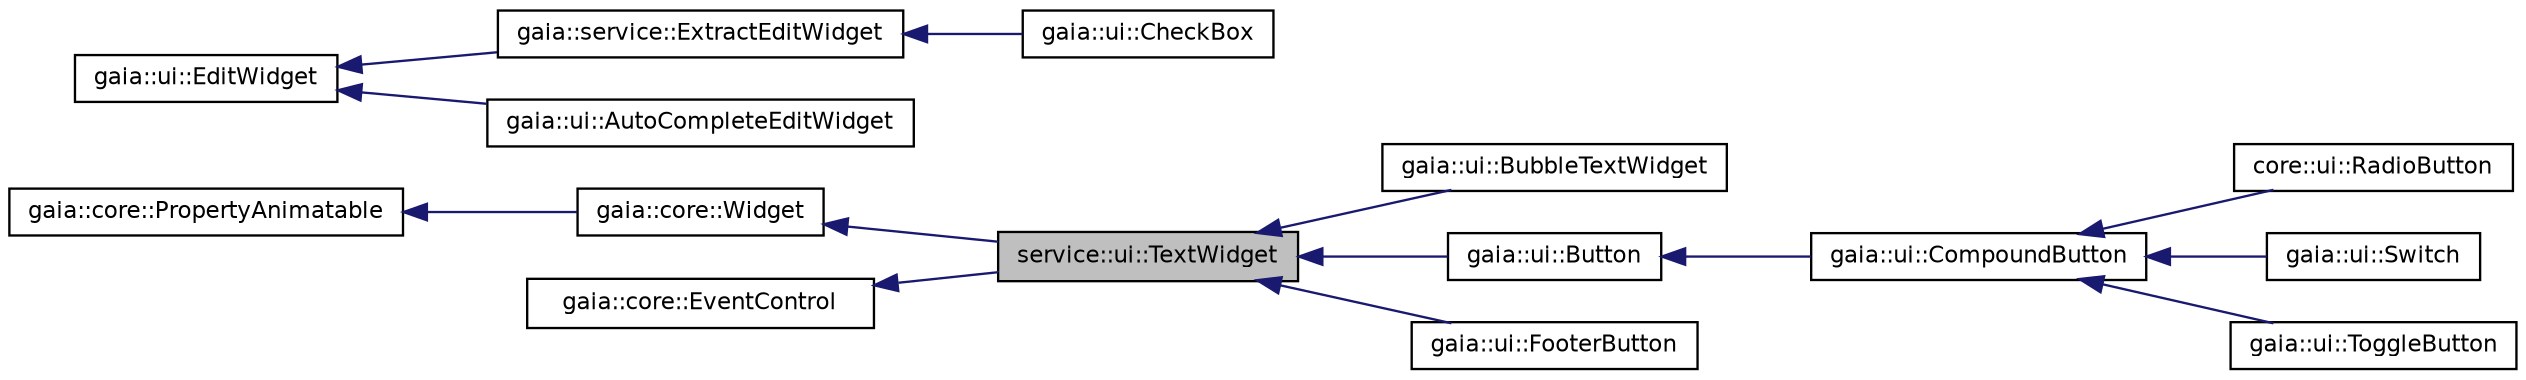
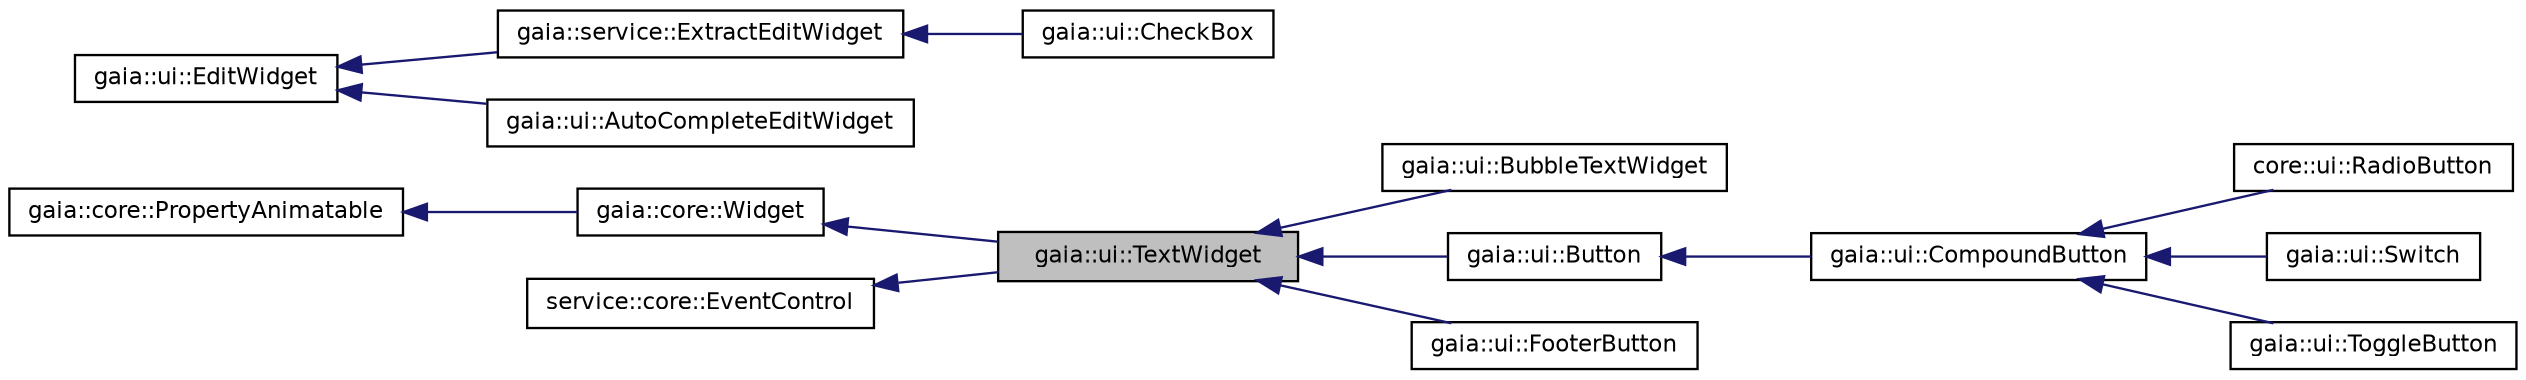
(1148, 257) -> (1148, 257)
(701, 303) -> (701, 303)
